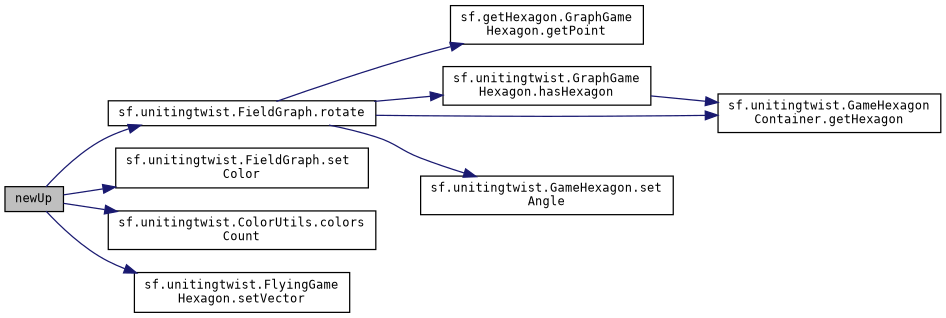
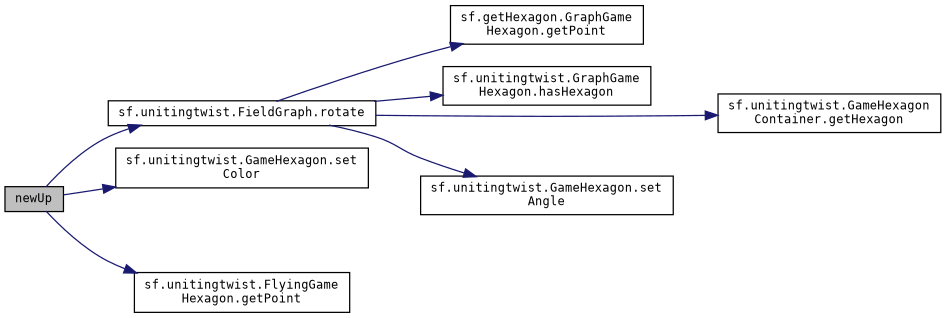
(678, 99) -> none
(242, 168) -> (242, 168)
(242, 230) -> none
(242, 292) -> (242, 292)
